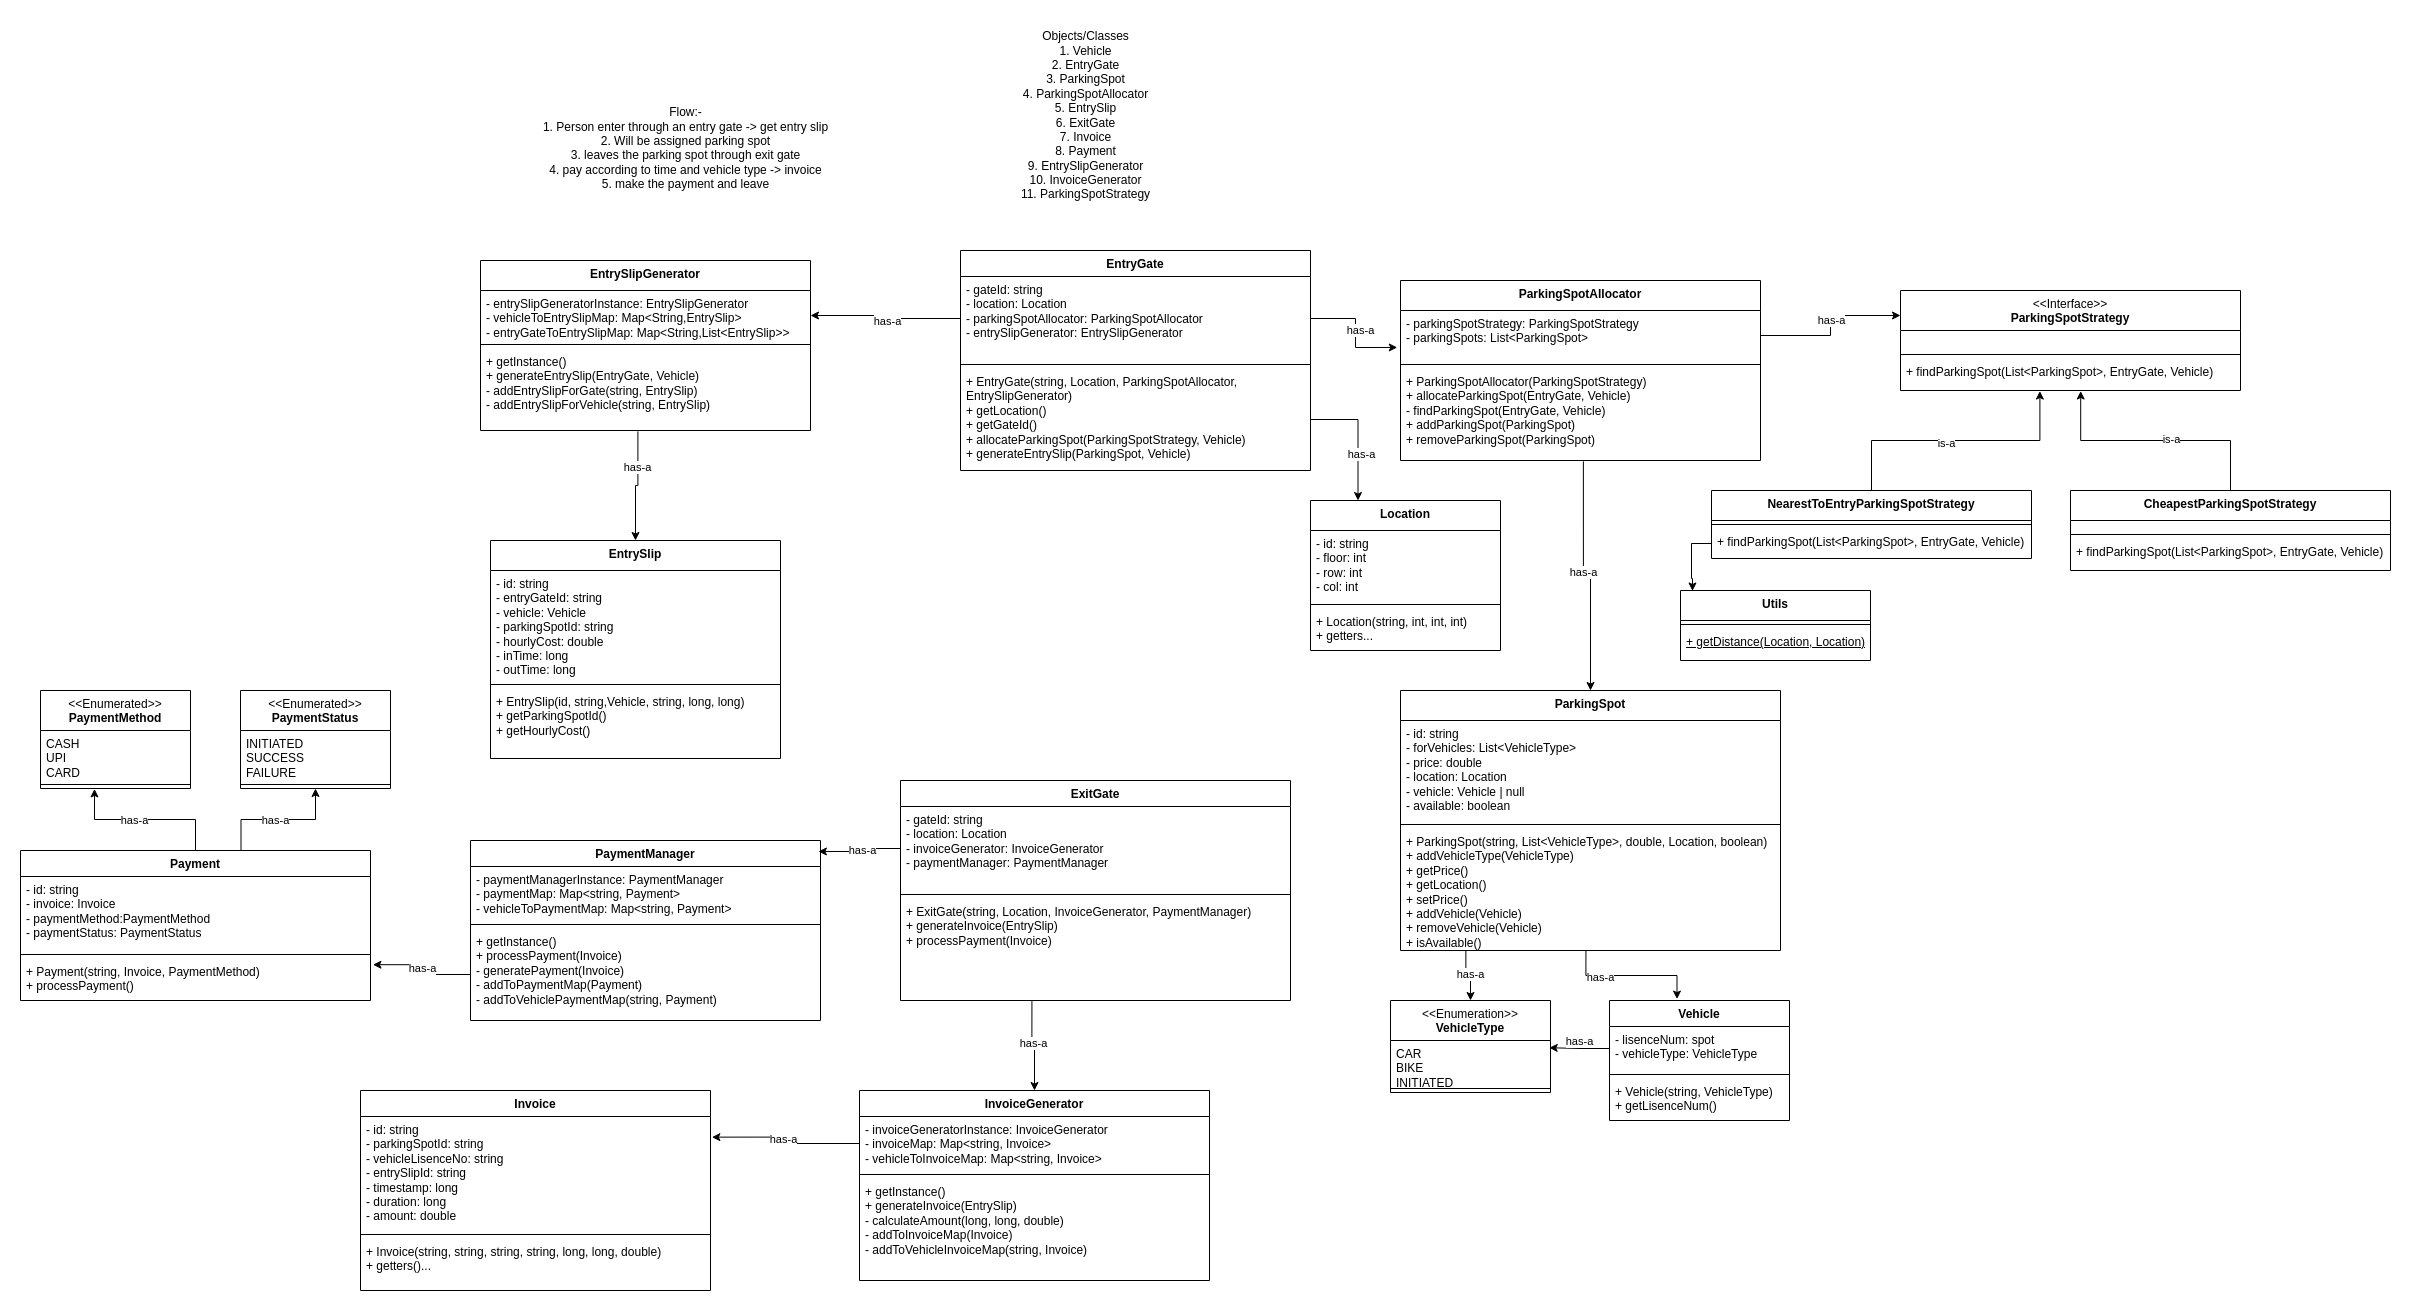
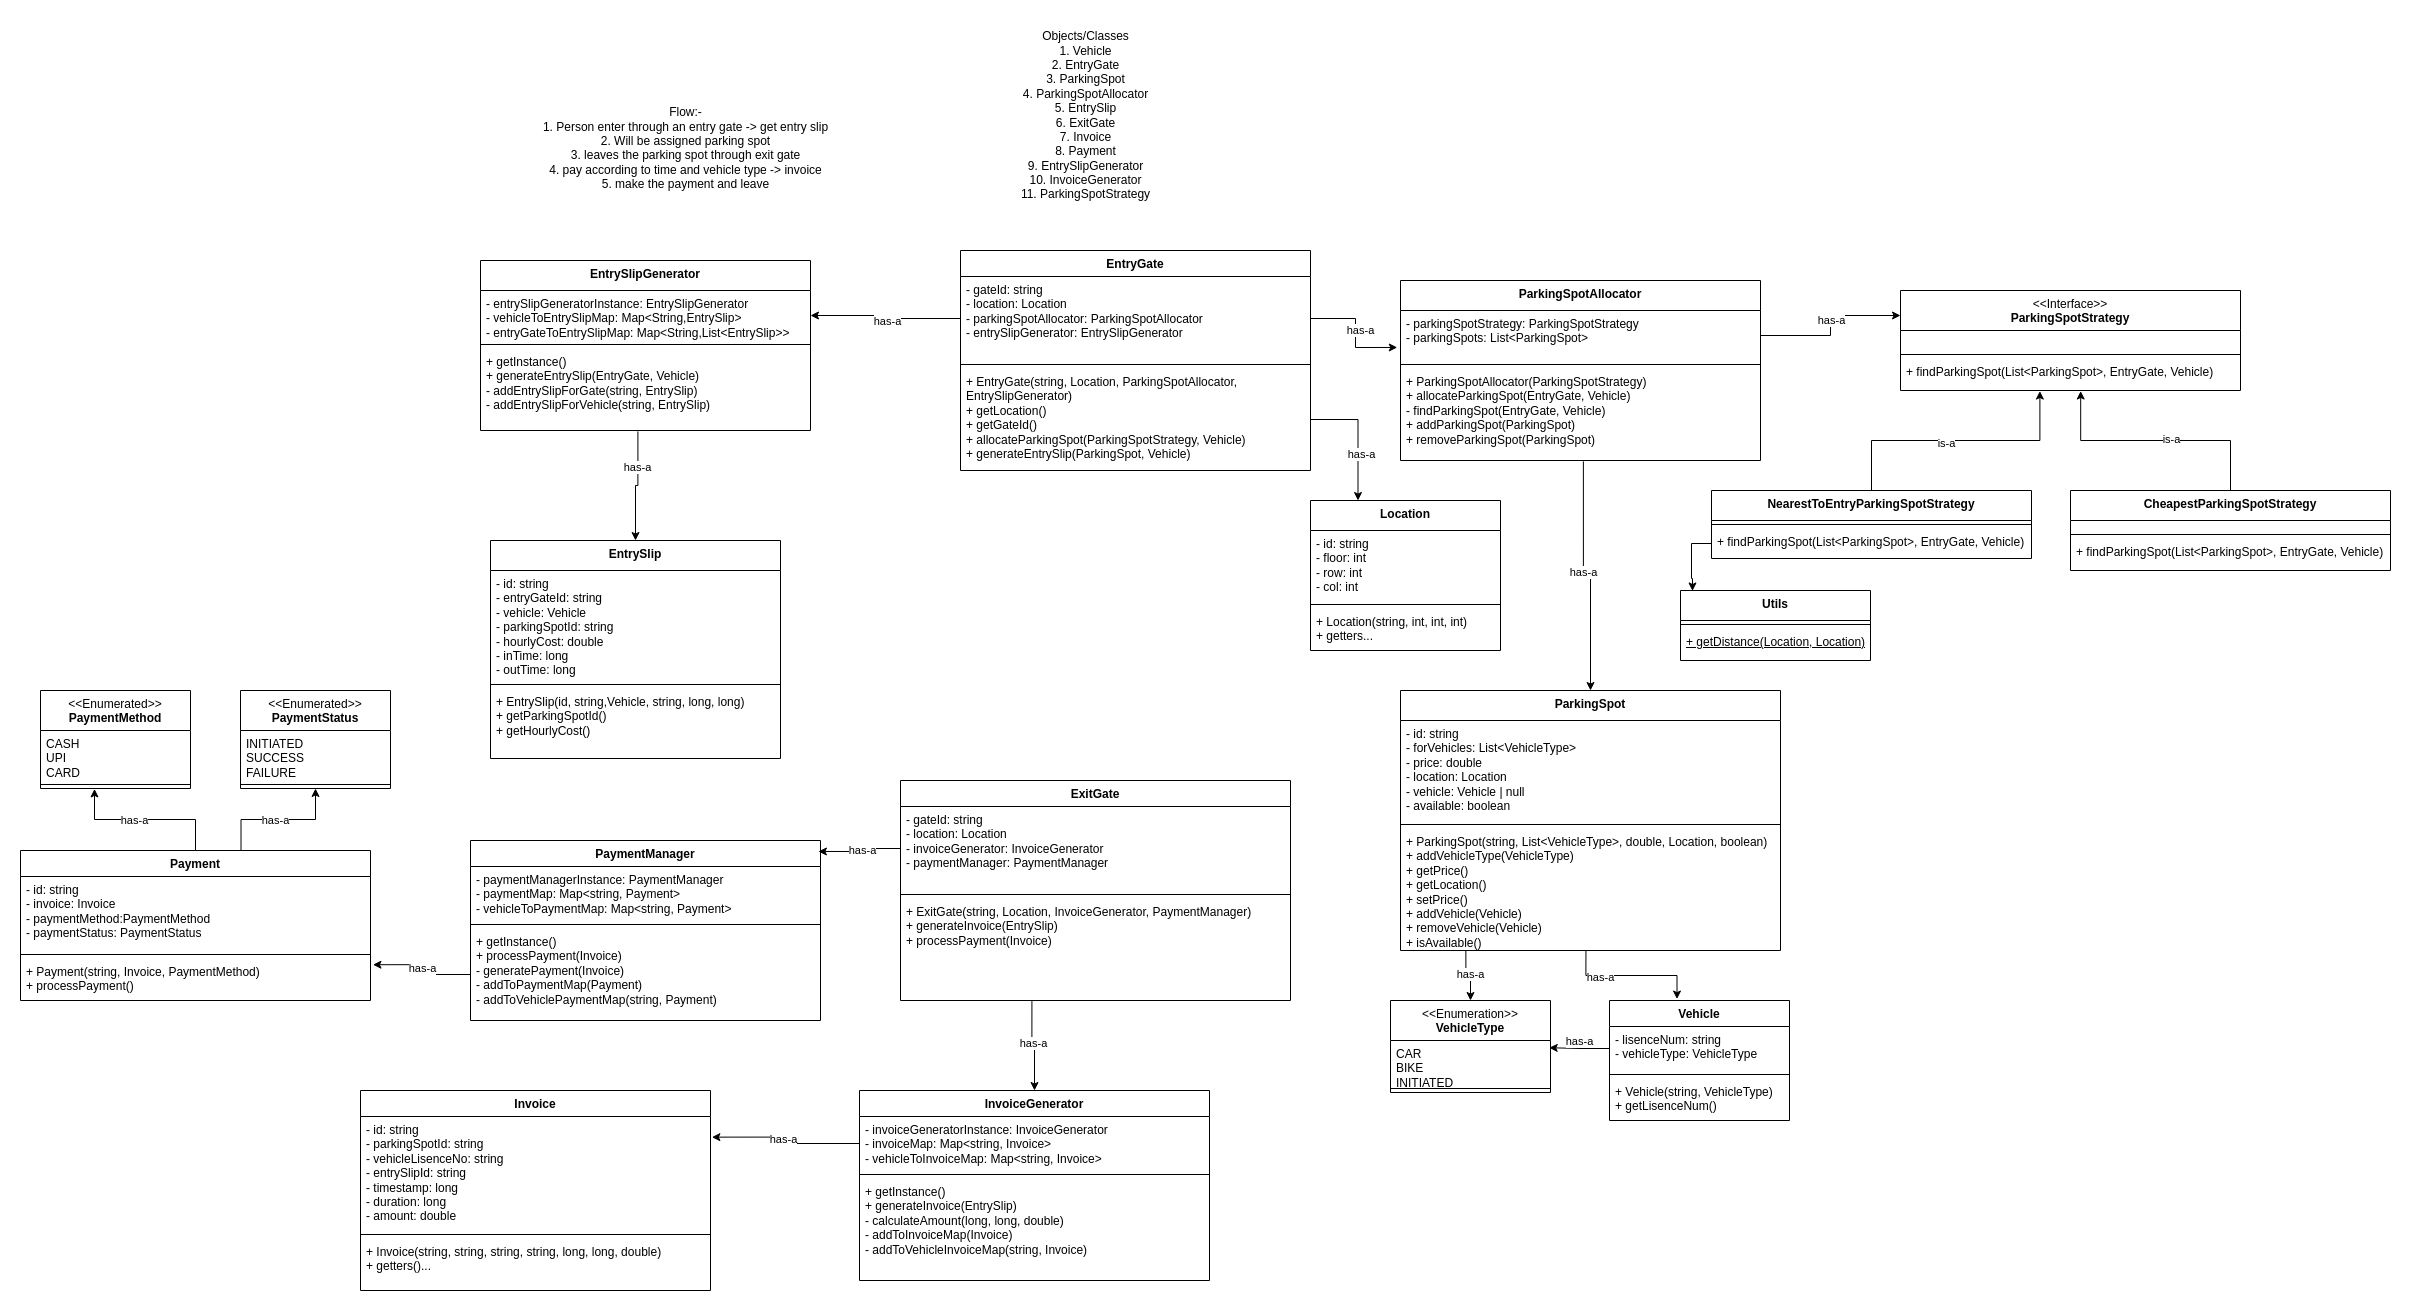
(1692, 1048) -> (1692, 1048)
